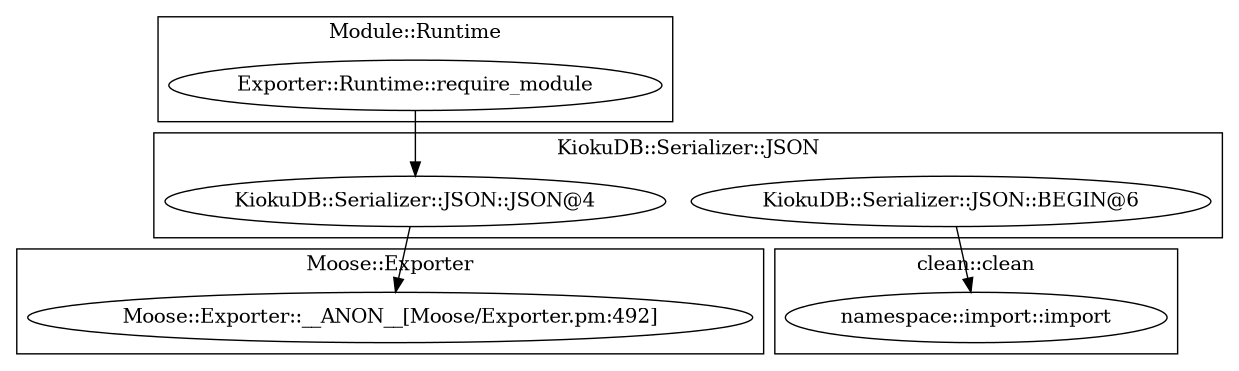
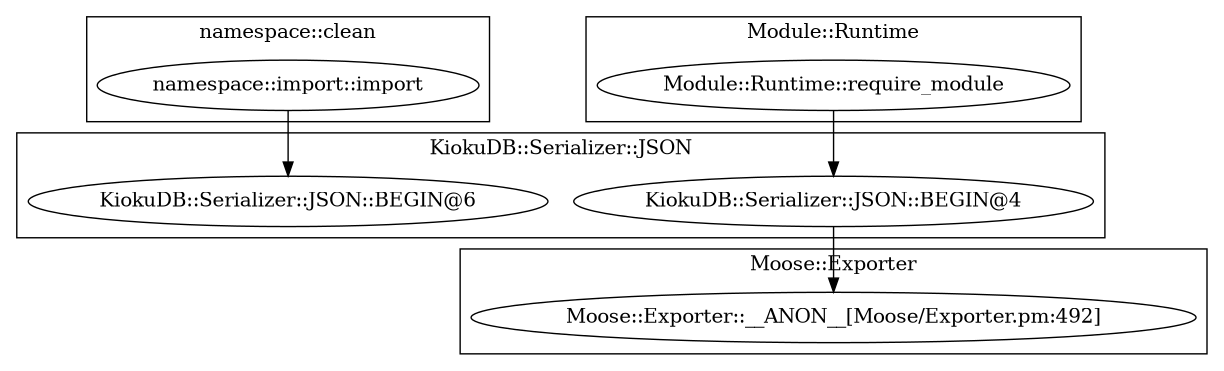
(415, 85) -> (834, 85)
(415, 201) -> (834, 201)
(963, 258) -> (288, 141)
(976, 265) -> (288, 33)
